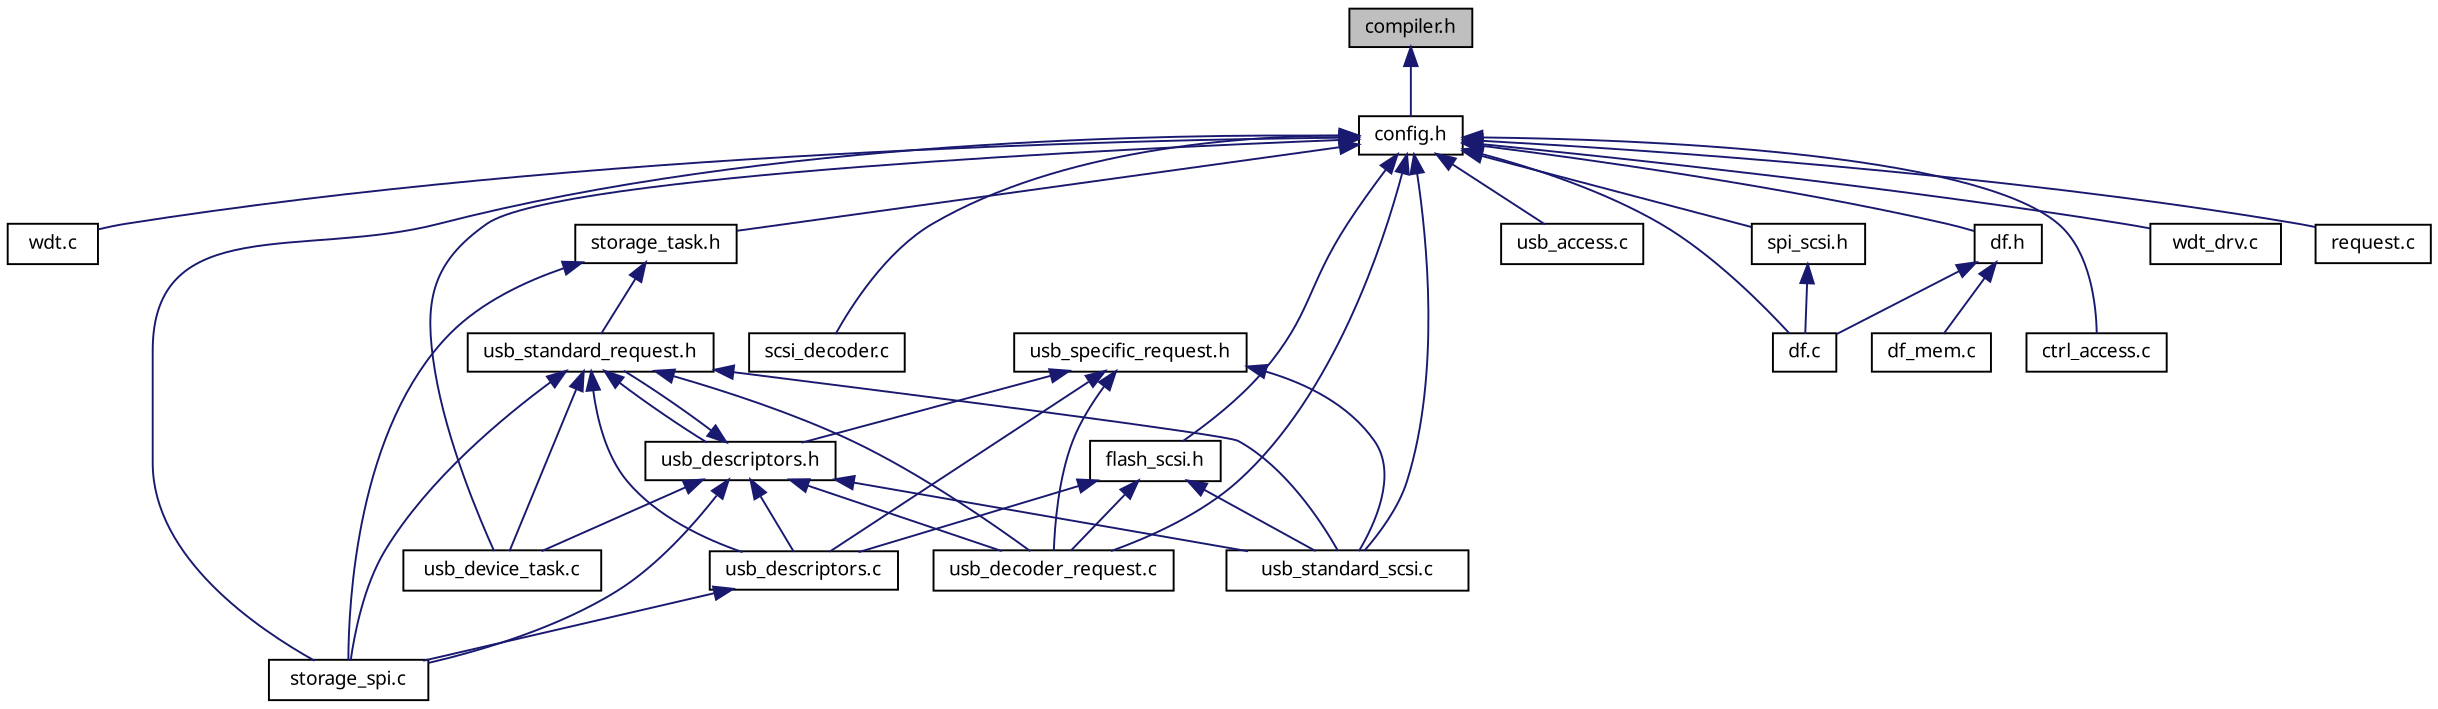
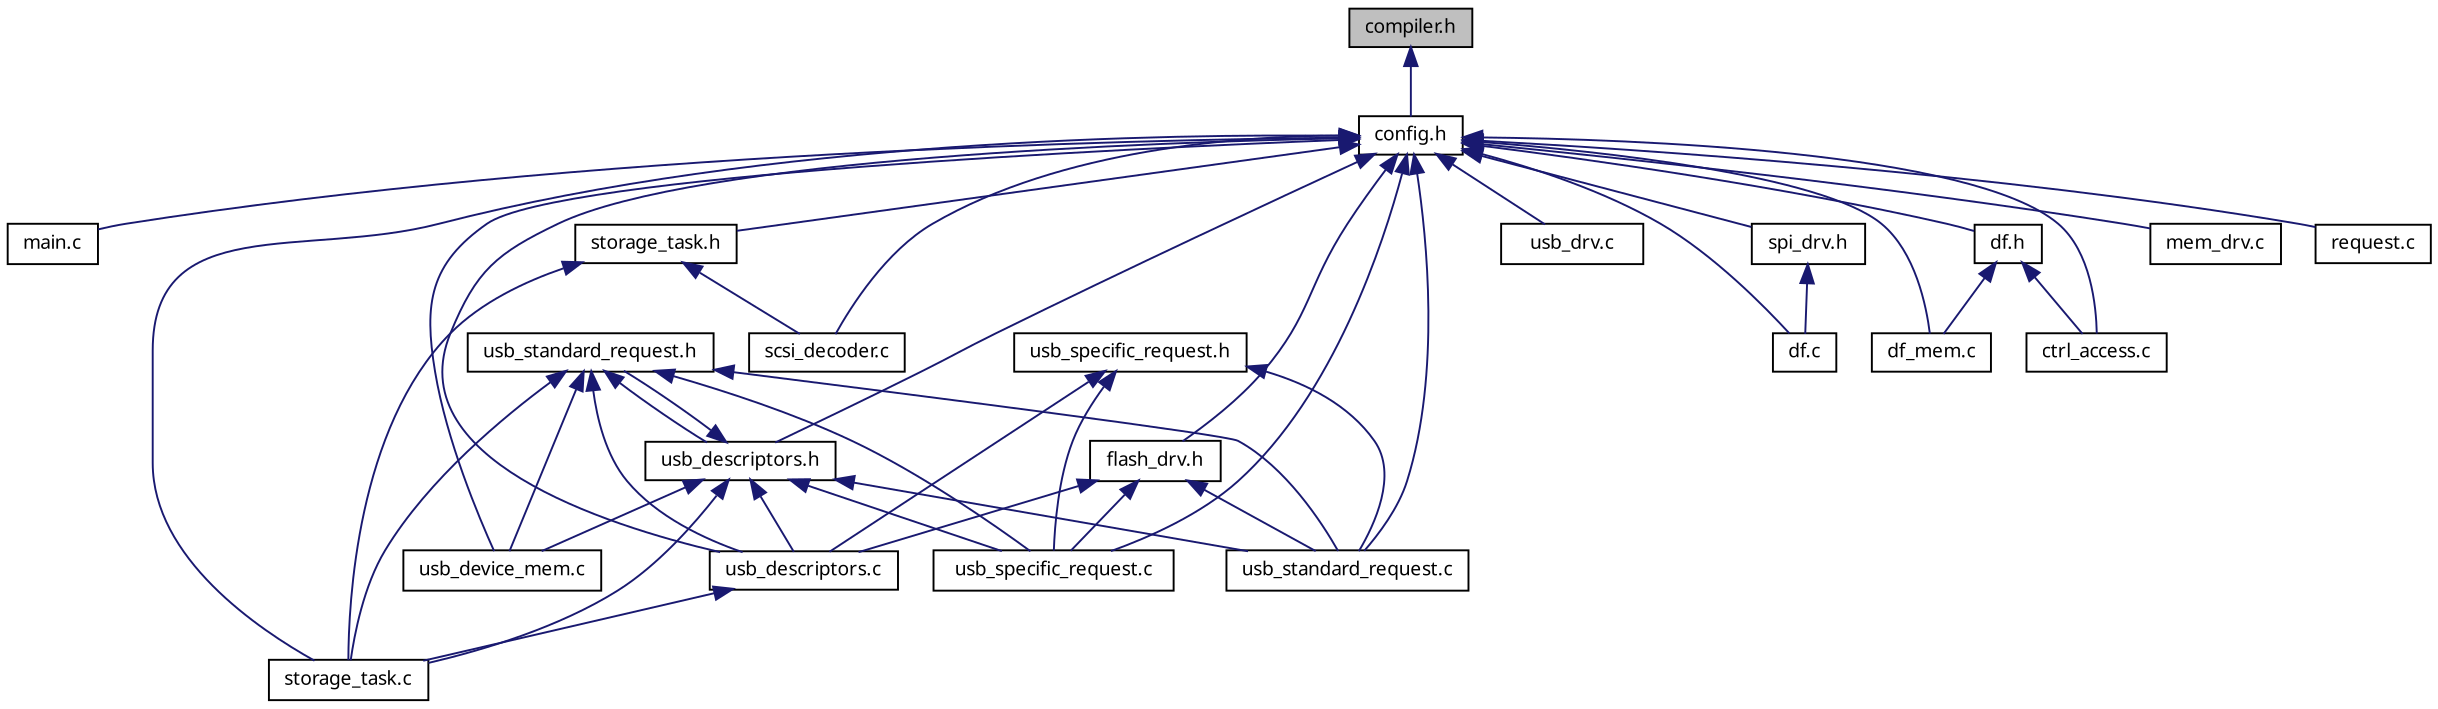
none -> (1747, 176)
none -> (608, 207)
(53, 244) -> (53, 244)
(1572, 244) -> (1572, 244)
(1808, 244) -> (1808, 244)
(2216, 244) -> (2216, 244)
(1898, 303) -> (2059, 306)
(618, 306) -> (750, 303)
(926, 409) -> (1065, 300)
(1155, 461) -> (1155, 461)
(502, 570) -> (502, 570)
(1054, 570) -> (1054, 570)
(1347, 570) -> (1347, 570)
(349, 680) -> (349, 680)
